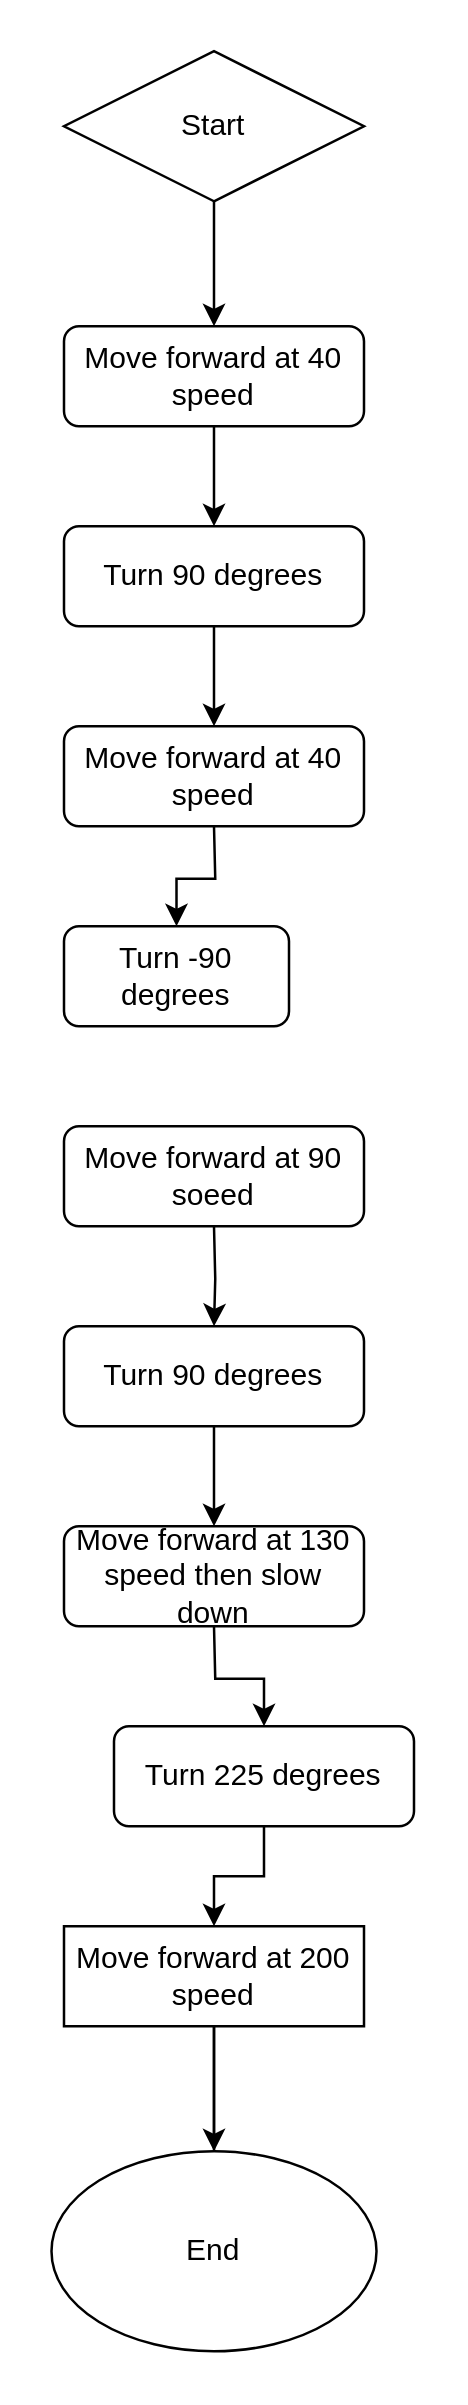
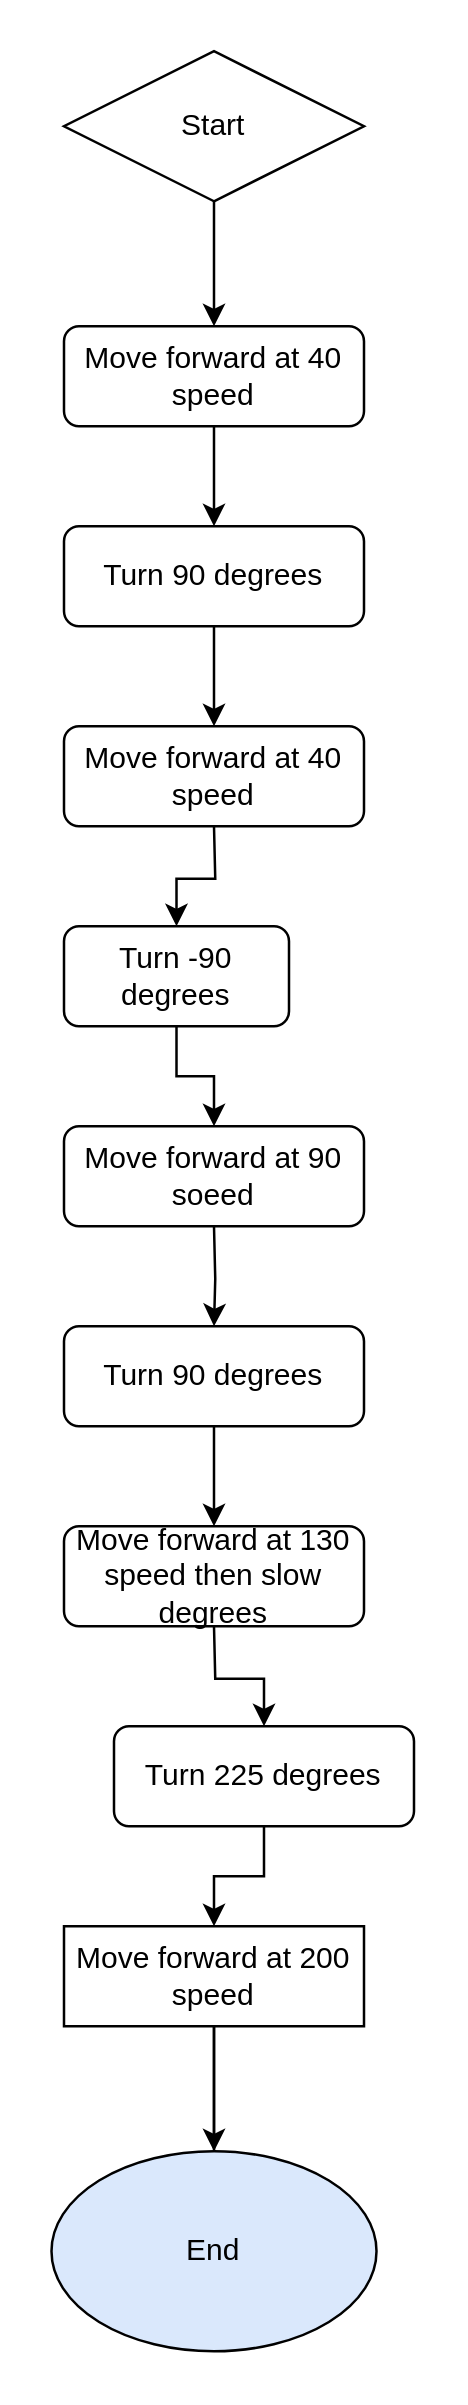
none -> (186, 1076)
(214, 1576) -> (214, 1576)
(214, 2251) -> (214, 2251)
